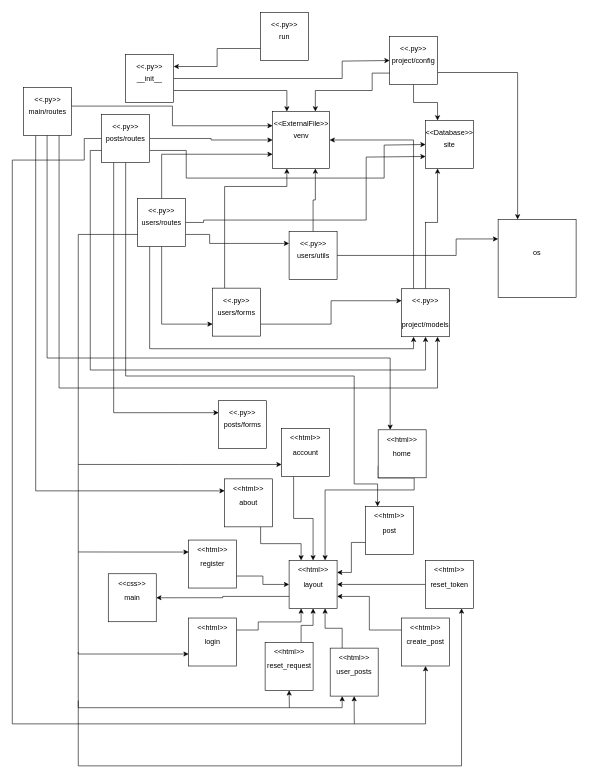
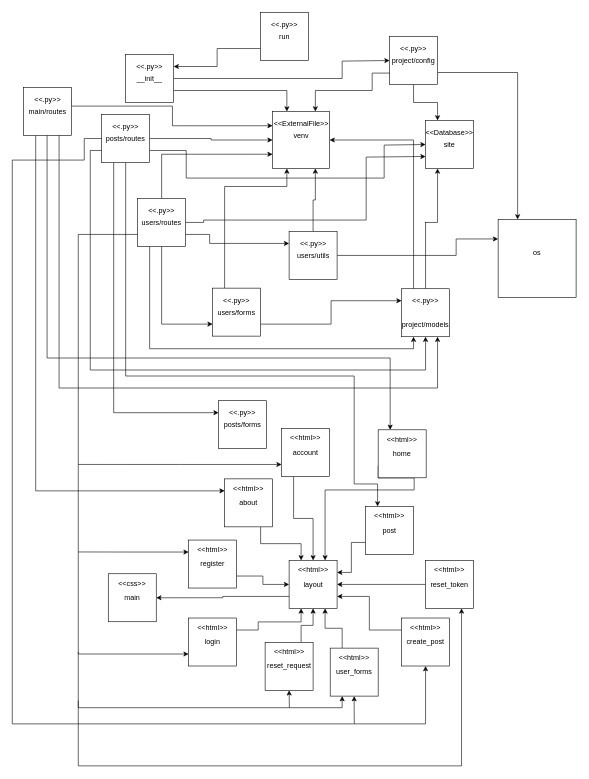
(354, 672) -> (354, 672)
